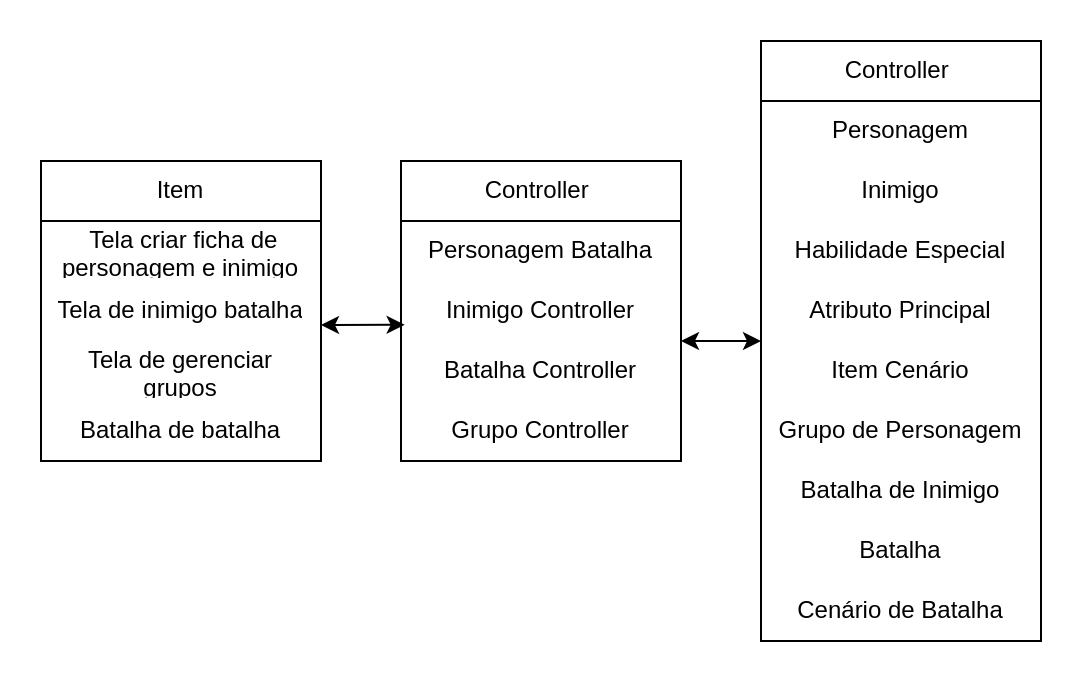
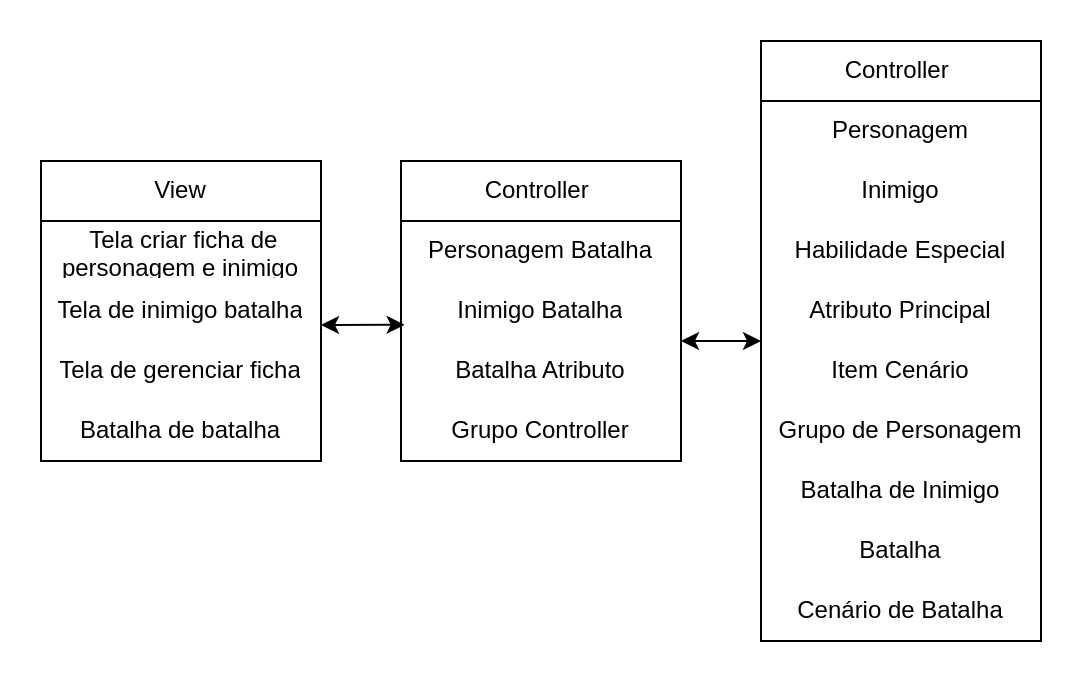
(181, 191) -> (181, 191)
(541, 311) -> (541, 311)
(181, 371) -> (181, 371)
(541, 371) -> (541, 371)
